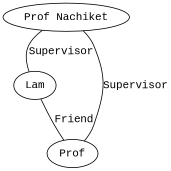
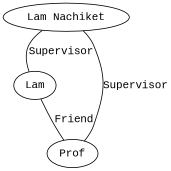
(66, 17) -> (66, 17)
